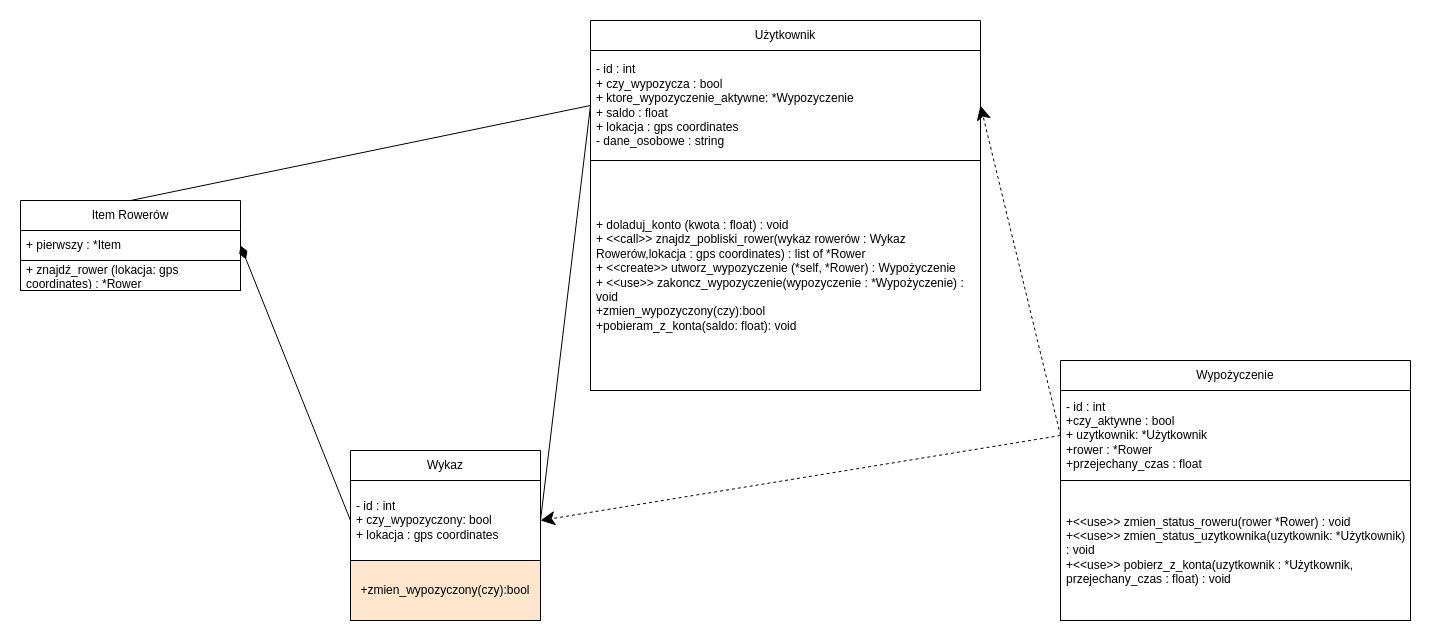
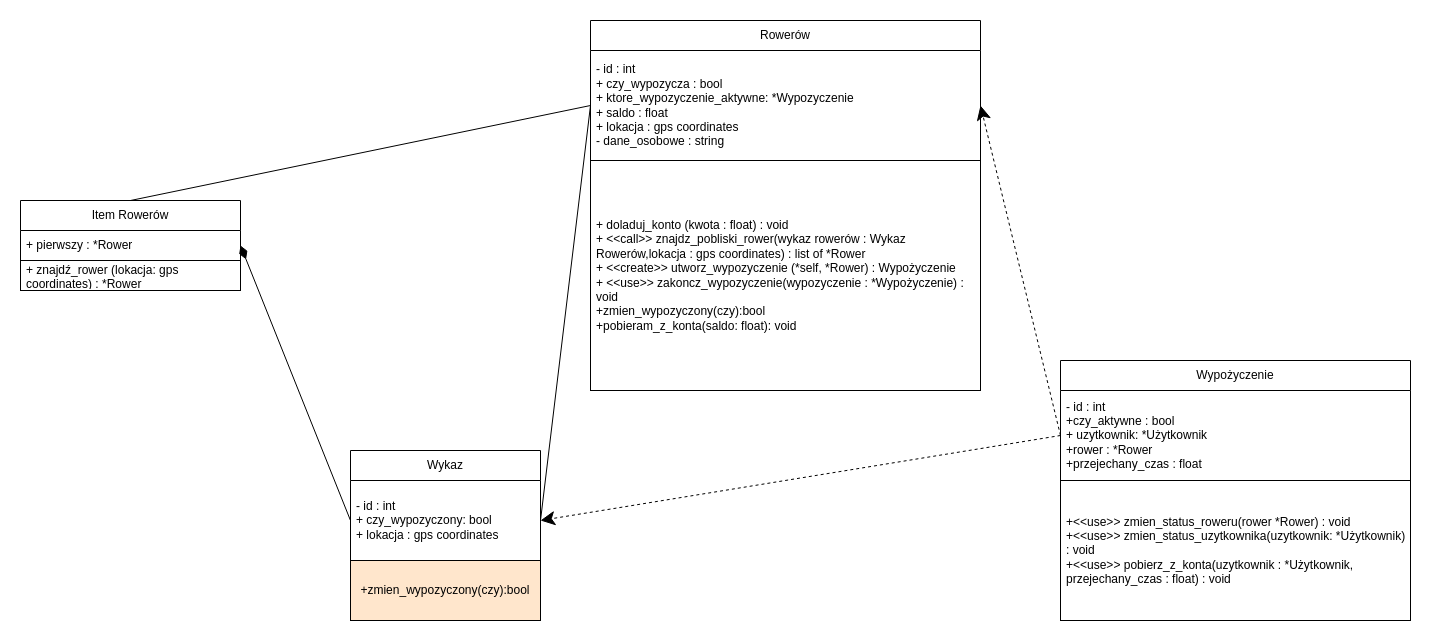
(786, 36) -> (786, 36)
(79, 246) -> (83, 246)
